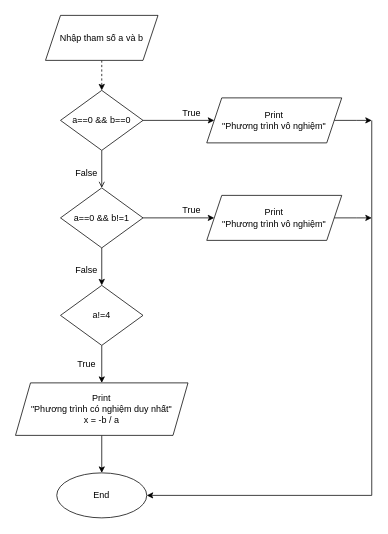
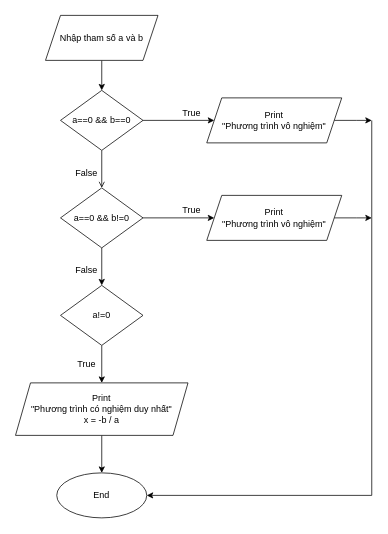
(102, 72) -> (102, 72)
(102, 218) -> (102, 218)
(102, 315) -> (102, 315)
